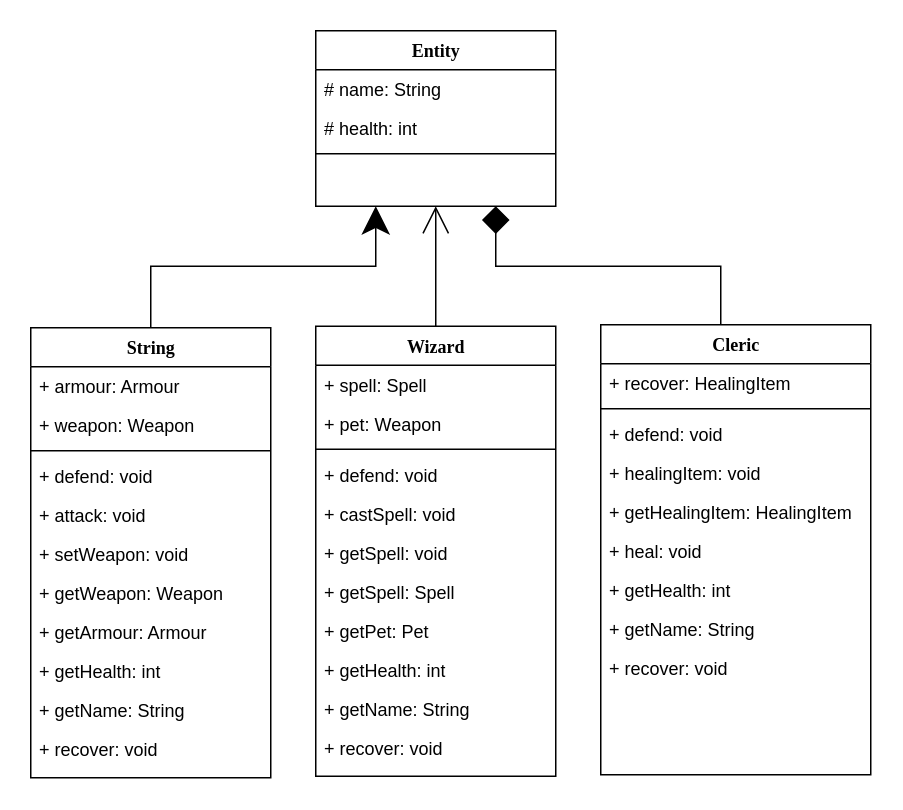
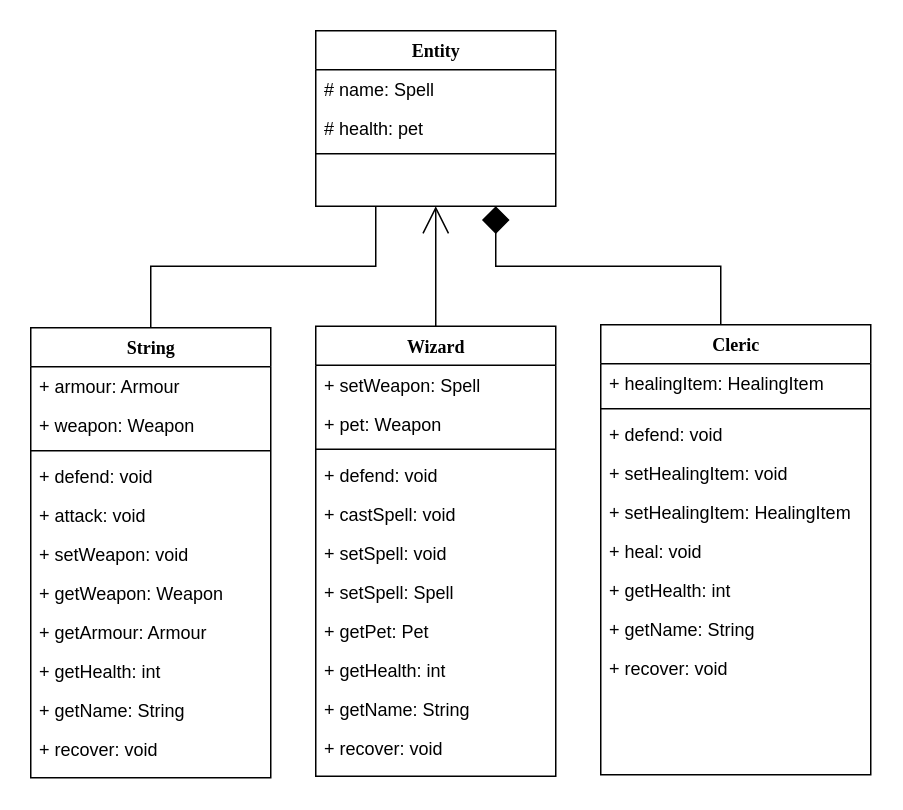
(386, 91) -> (379, 91)
(379, 130) -> (381, 130)
(376, 229) -> (376, 219)
(709, 385) -> (724, 385)
(379, 387) -> (404, 387)
(691, 475) -> (707, 475)
(737, 525) -> (737, 525)
(391, 555) -> (391, 555)
(394, 594) -> (394, 594)
